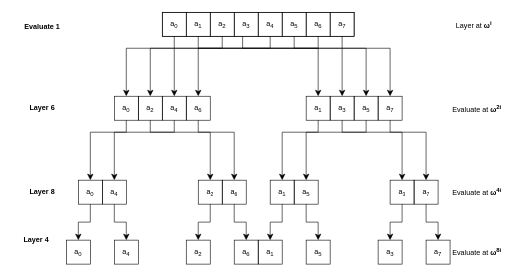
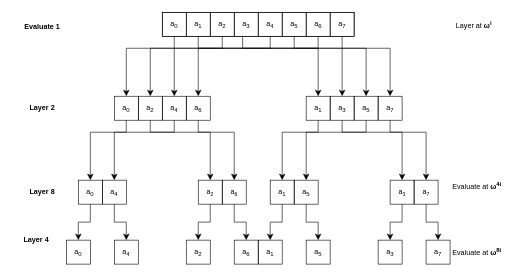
(42, 108) -> (42, 108)
(477, 108) -> none
(477, 192) -> (477, 186)
